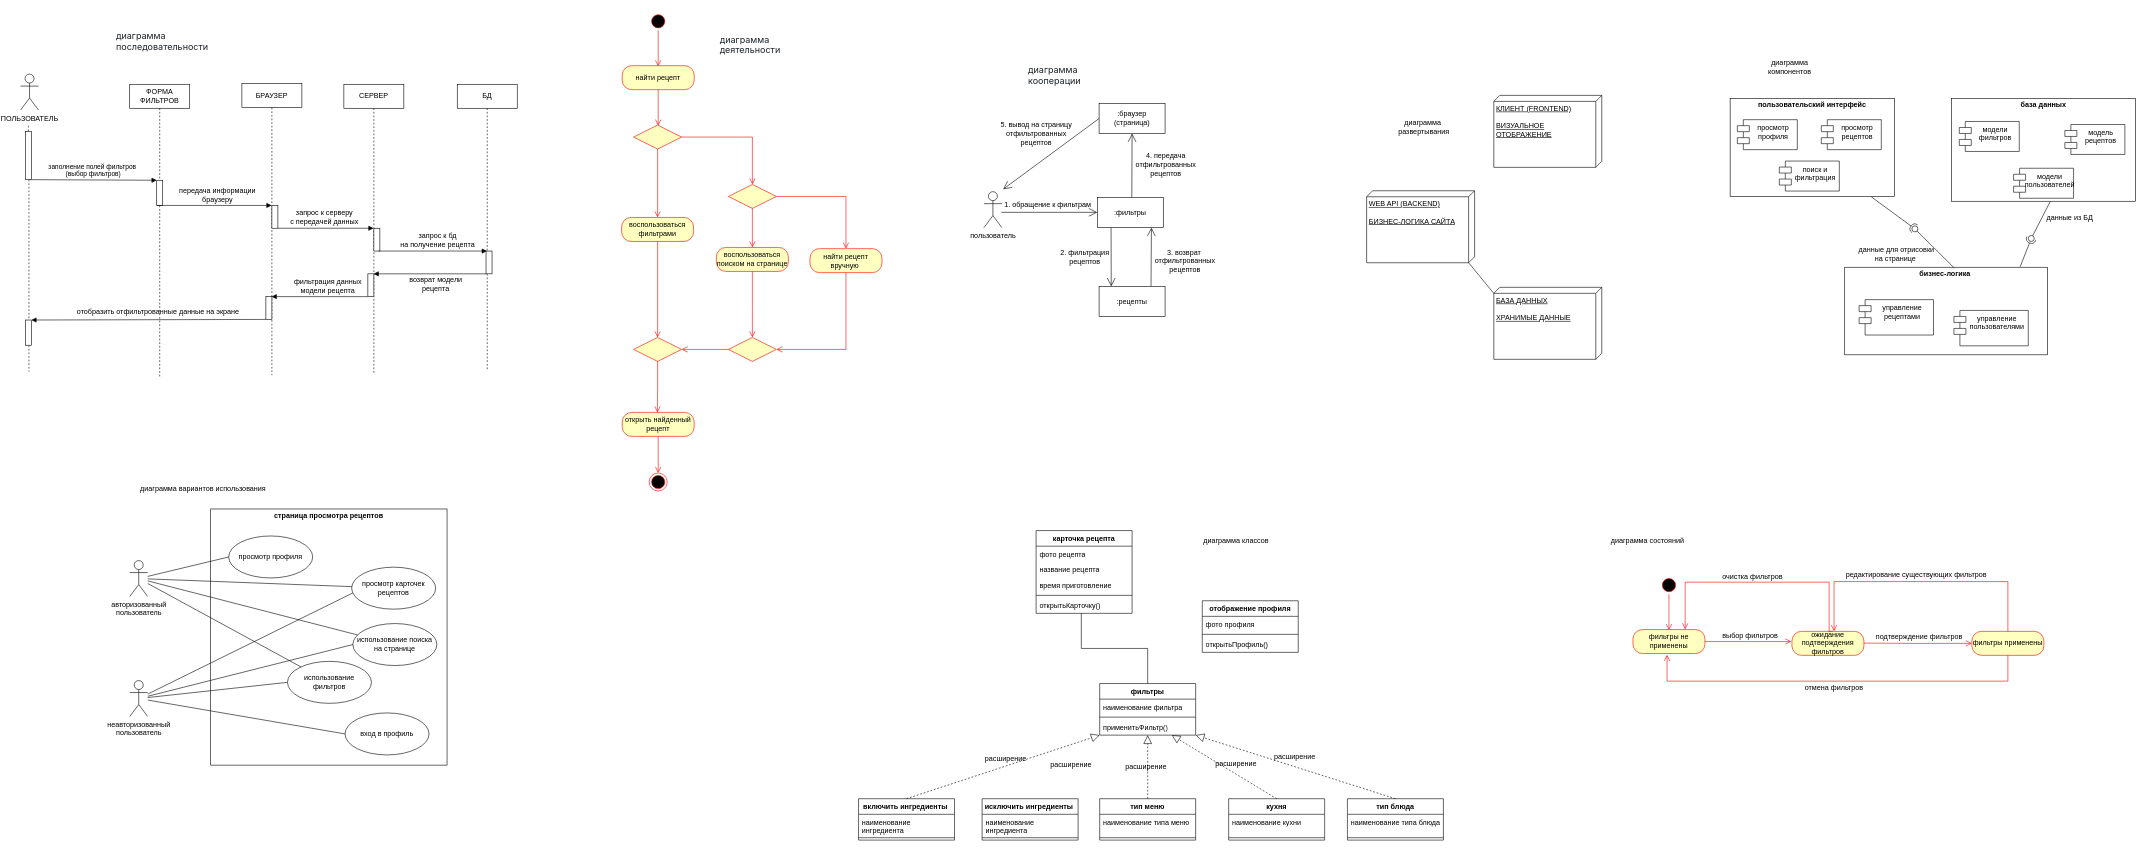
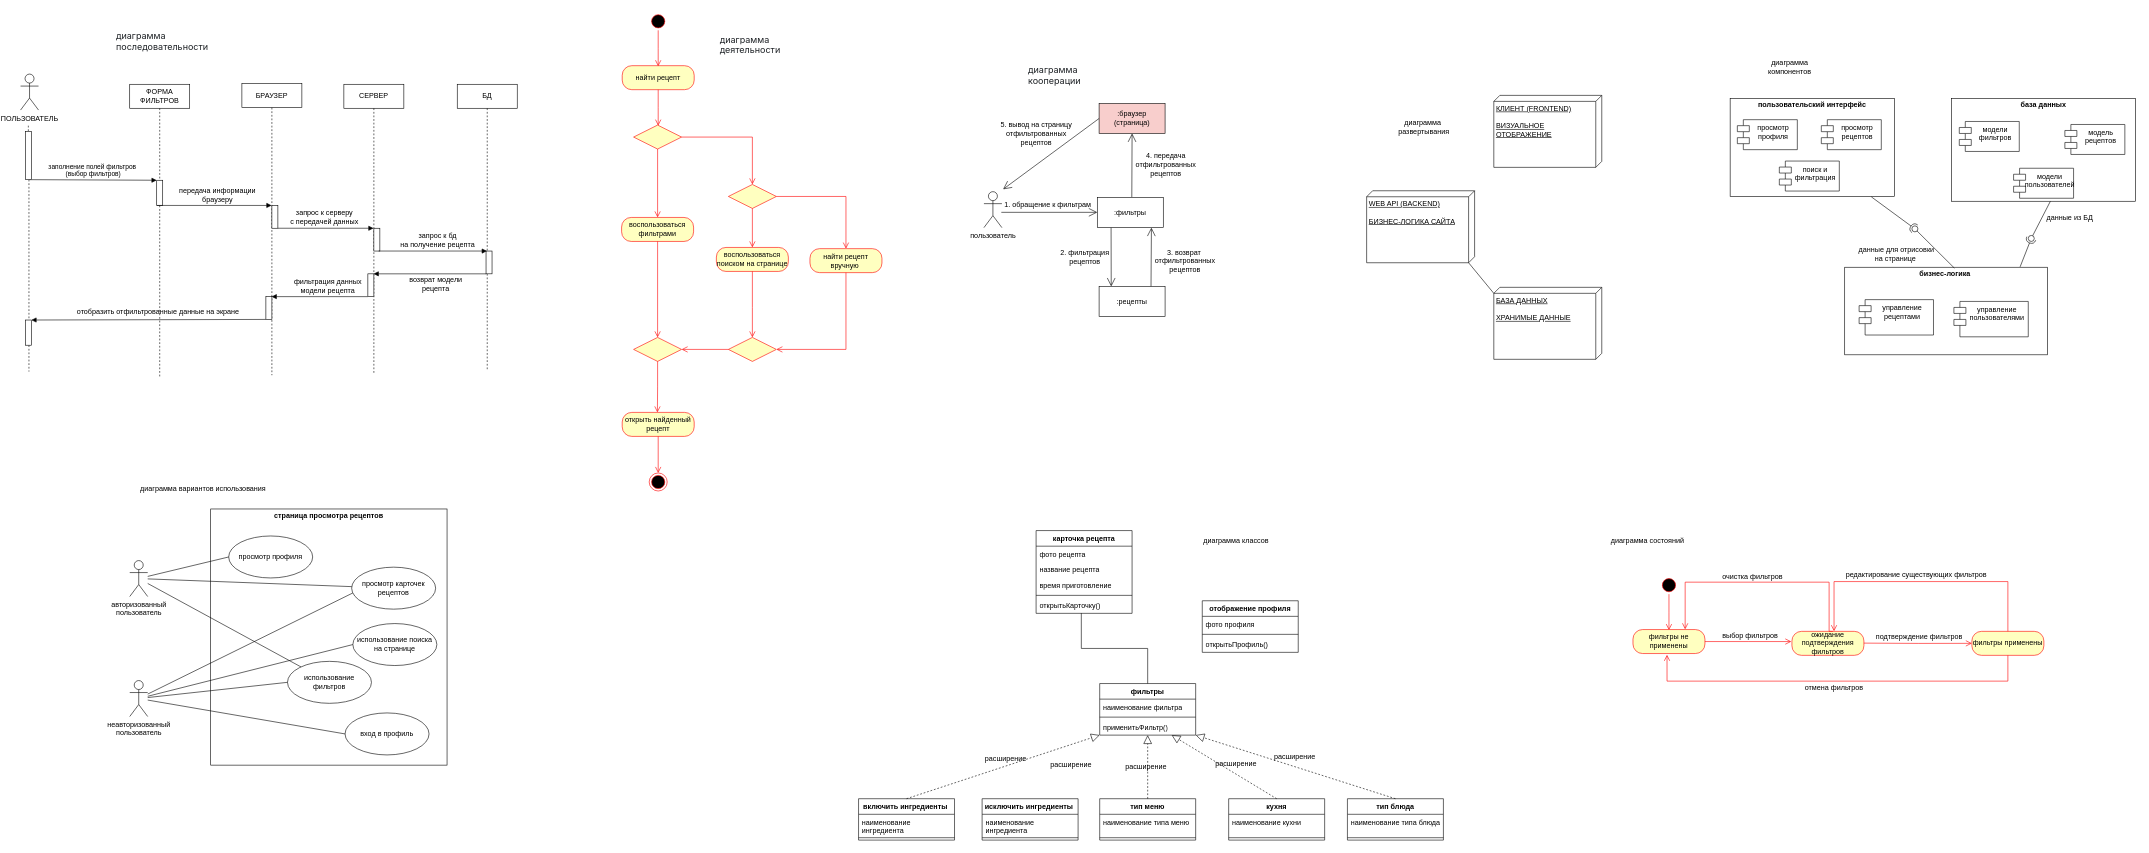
(1132, 119) -> (1132, 119)
(1991, 328) -> (1991, 319)
(252, 608) -> none
